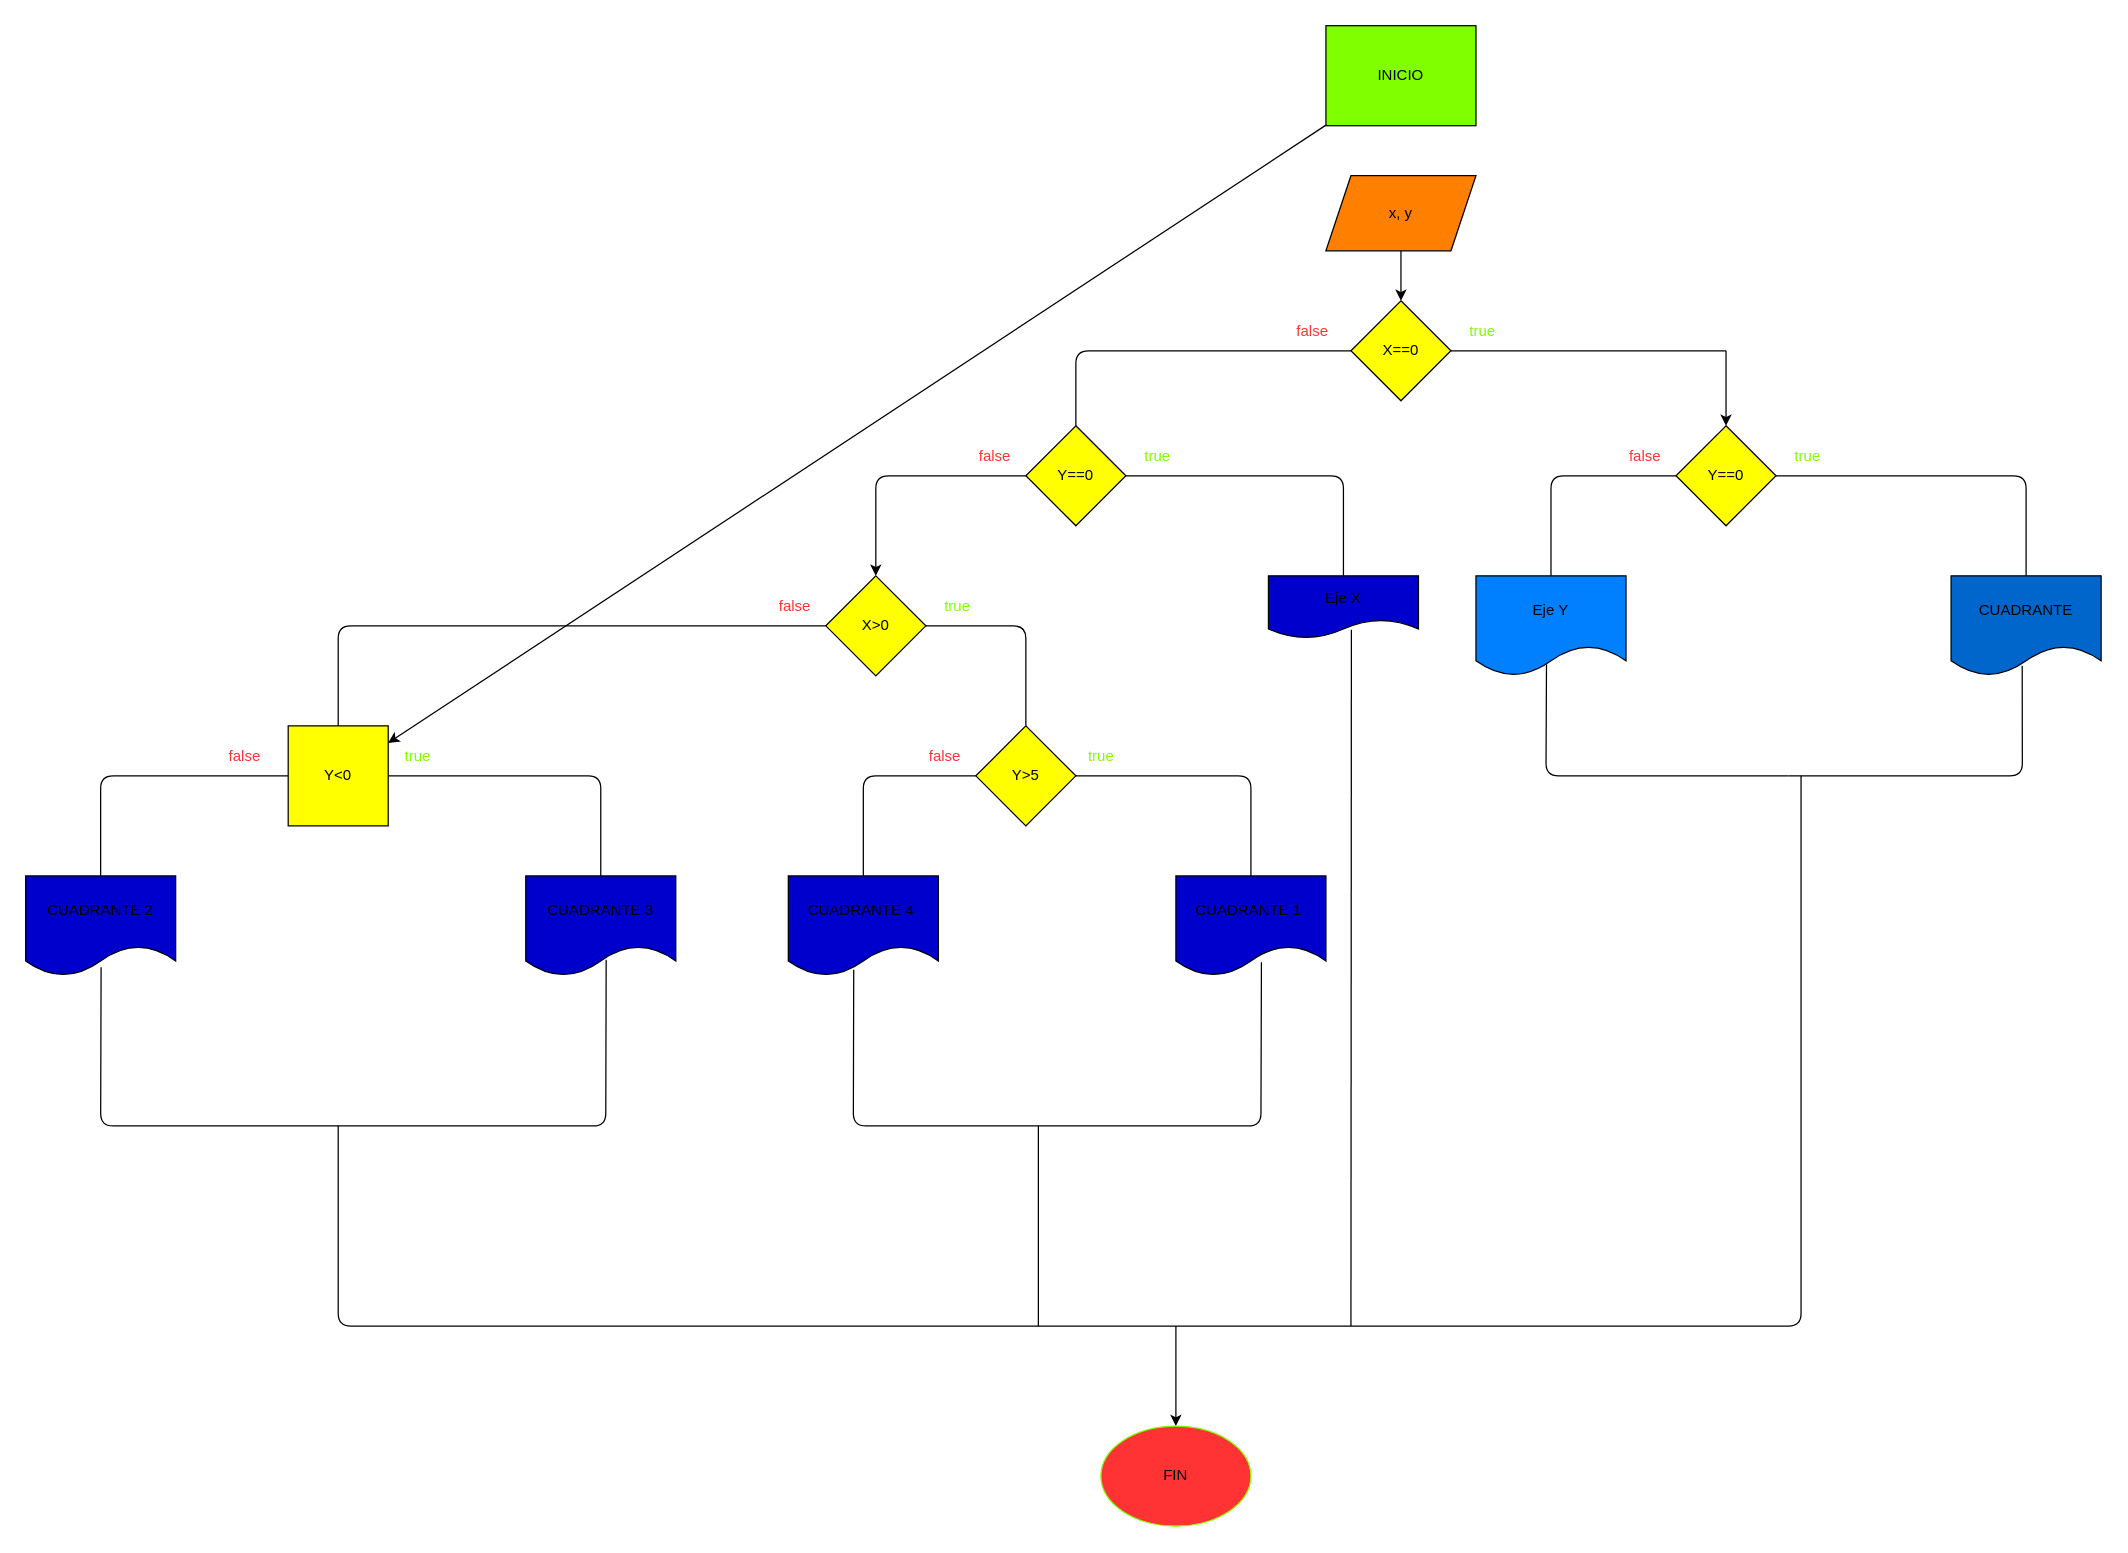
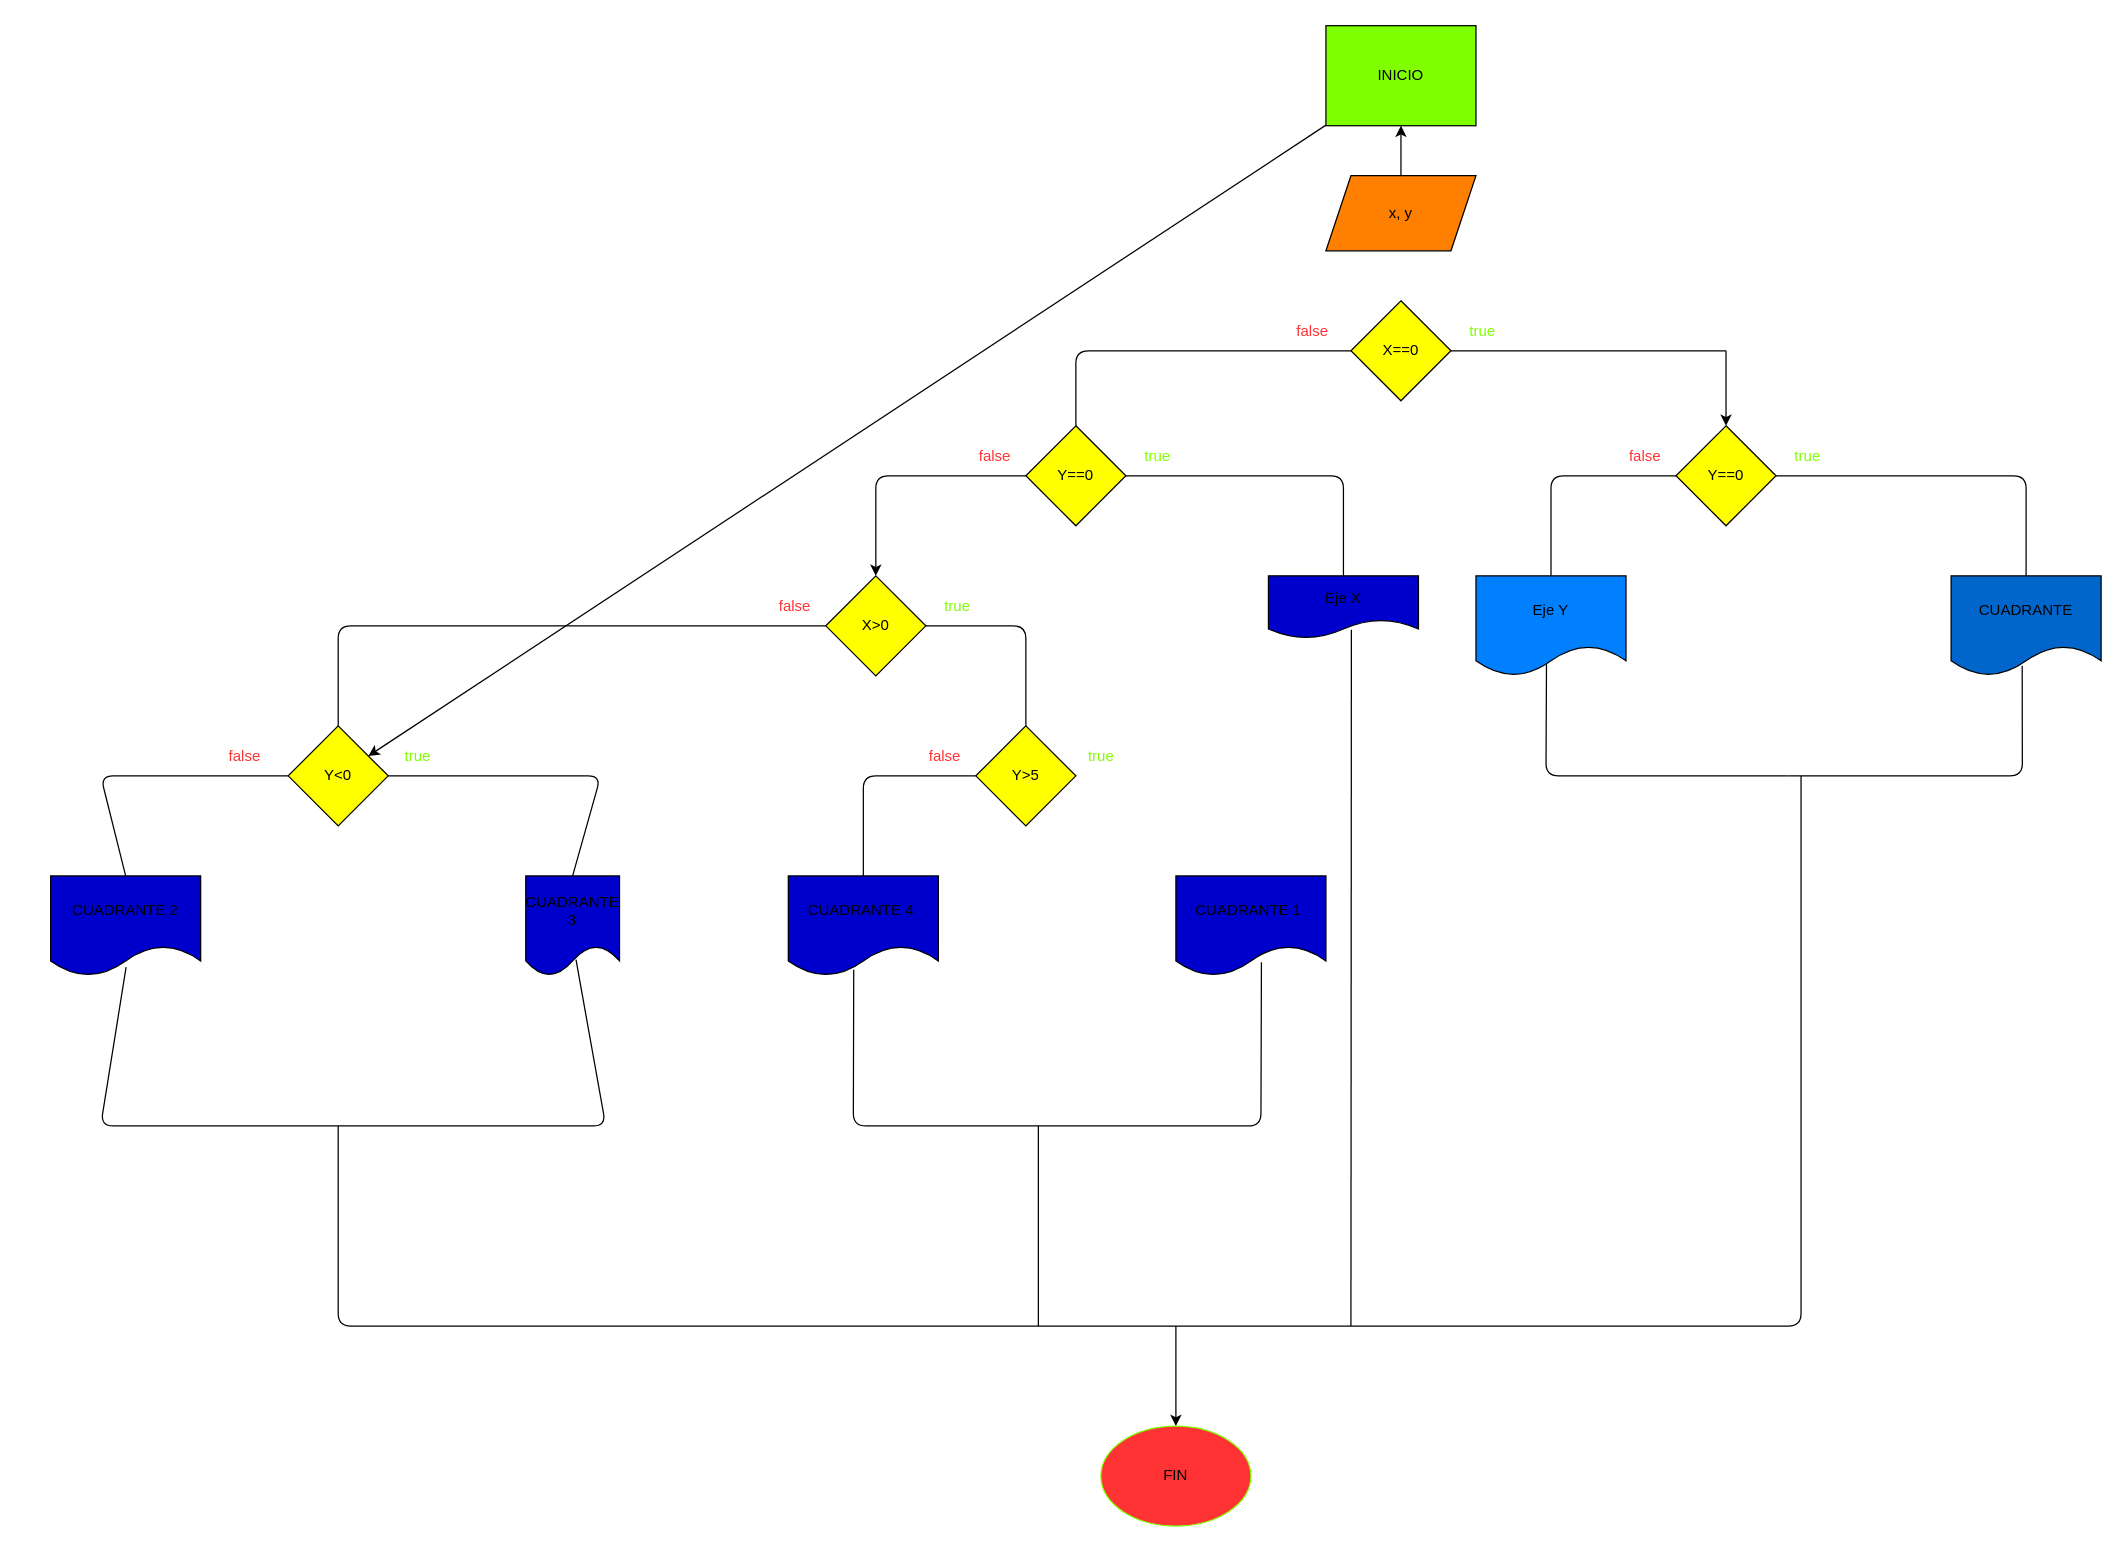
(1401, 272) -> (1401, 155)
(338, 776) -> (338, 776)
(1208, 776) -> none
(101, 926) -> (126, 926)
(601, 926) -> (573, 926)
